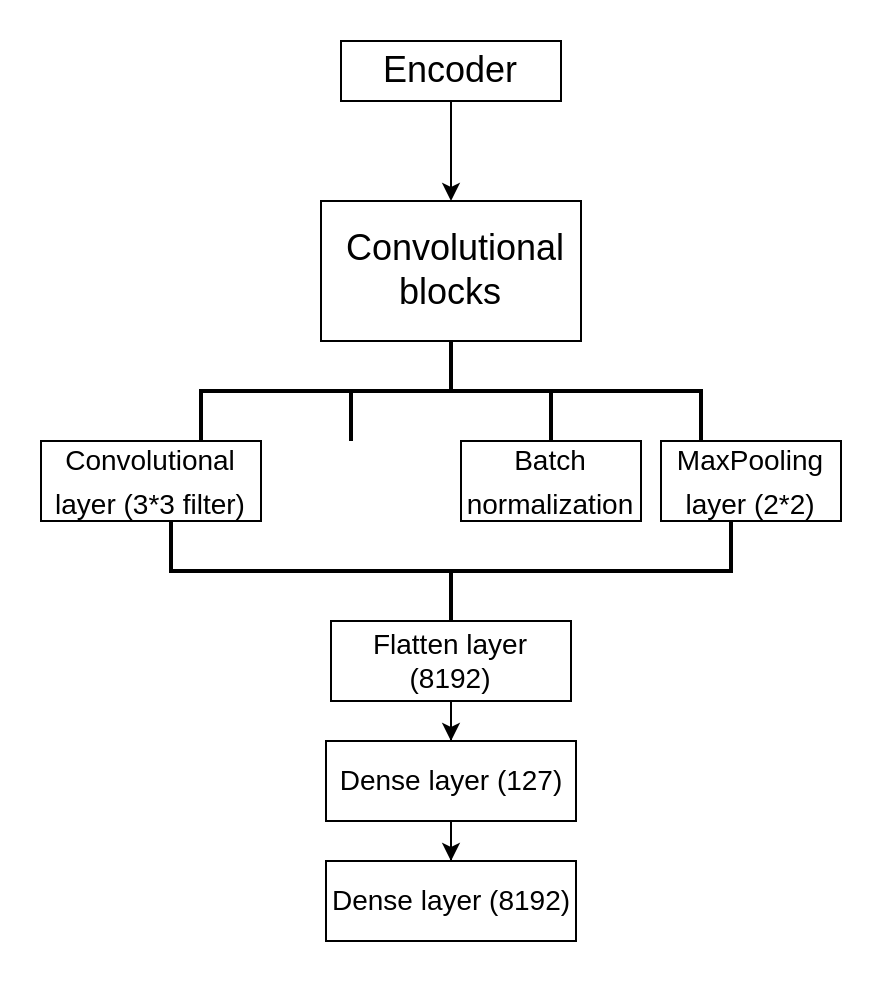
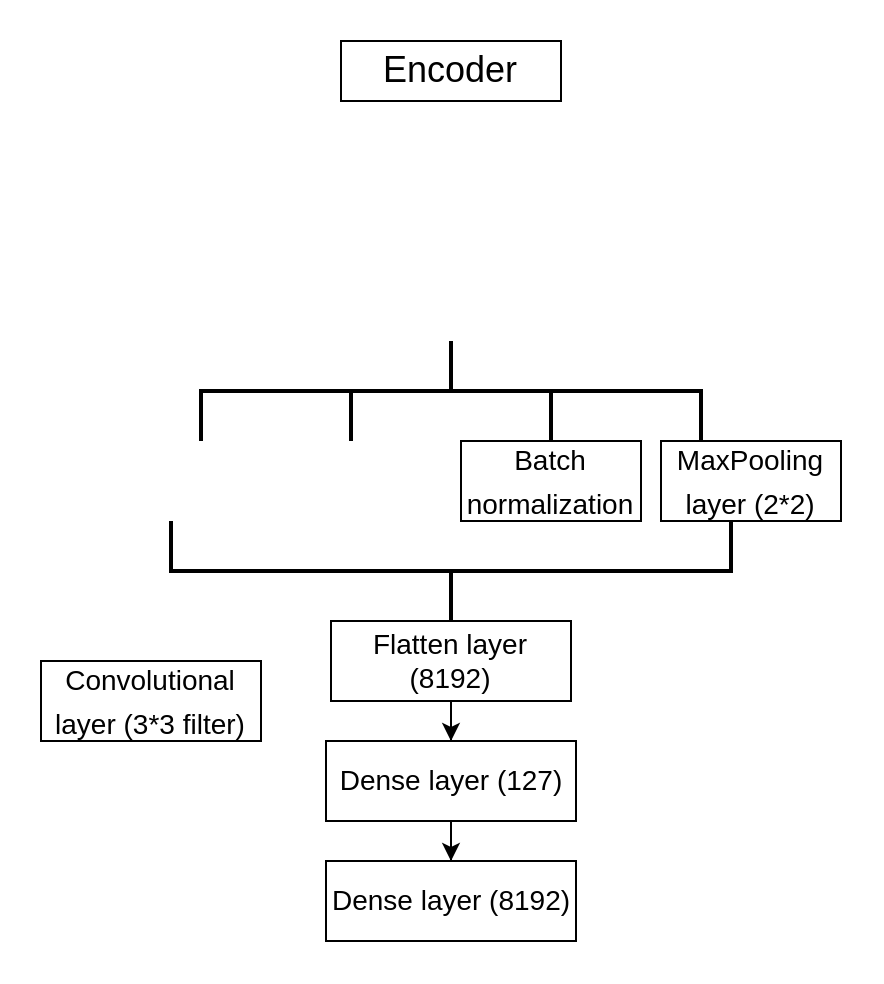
(451, 119) -> none
(451, 271) -> none
(151, 481) -> (151, 701)
